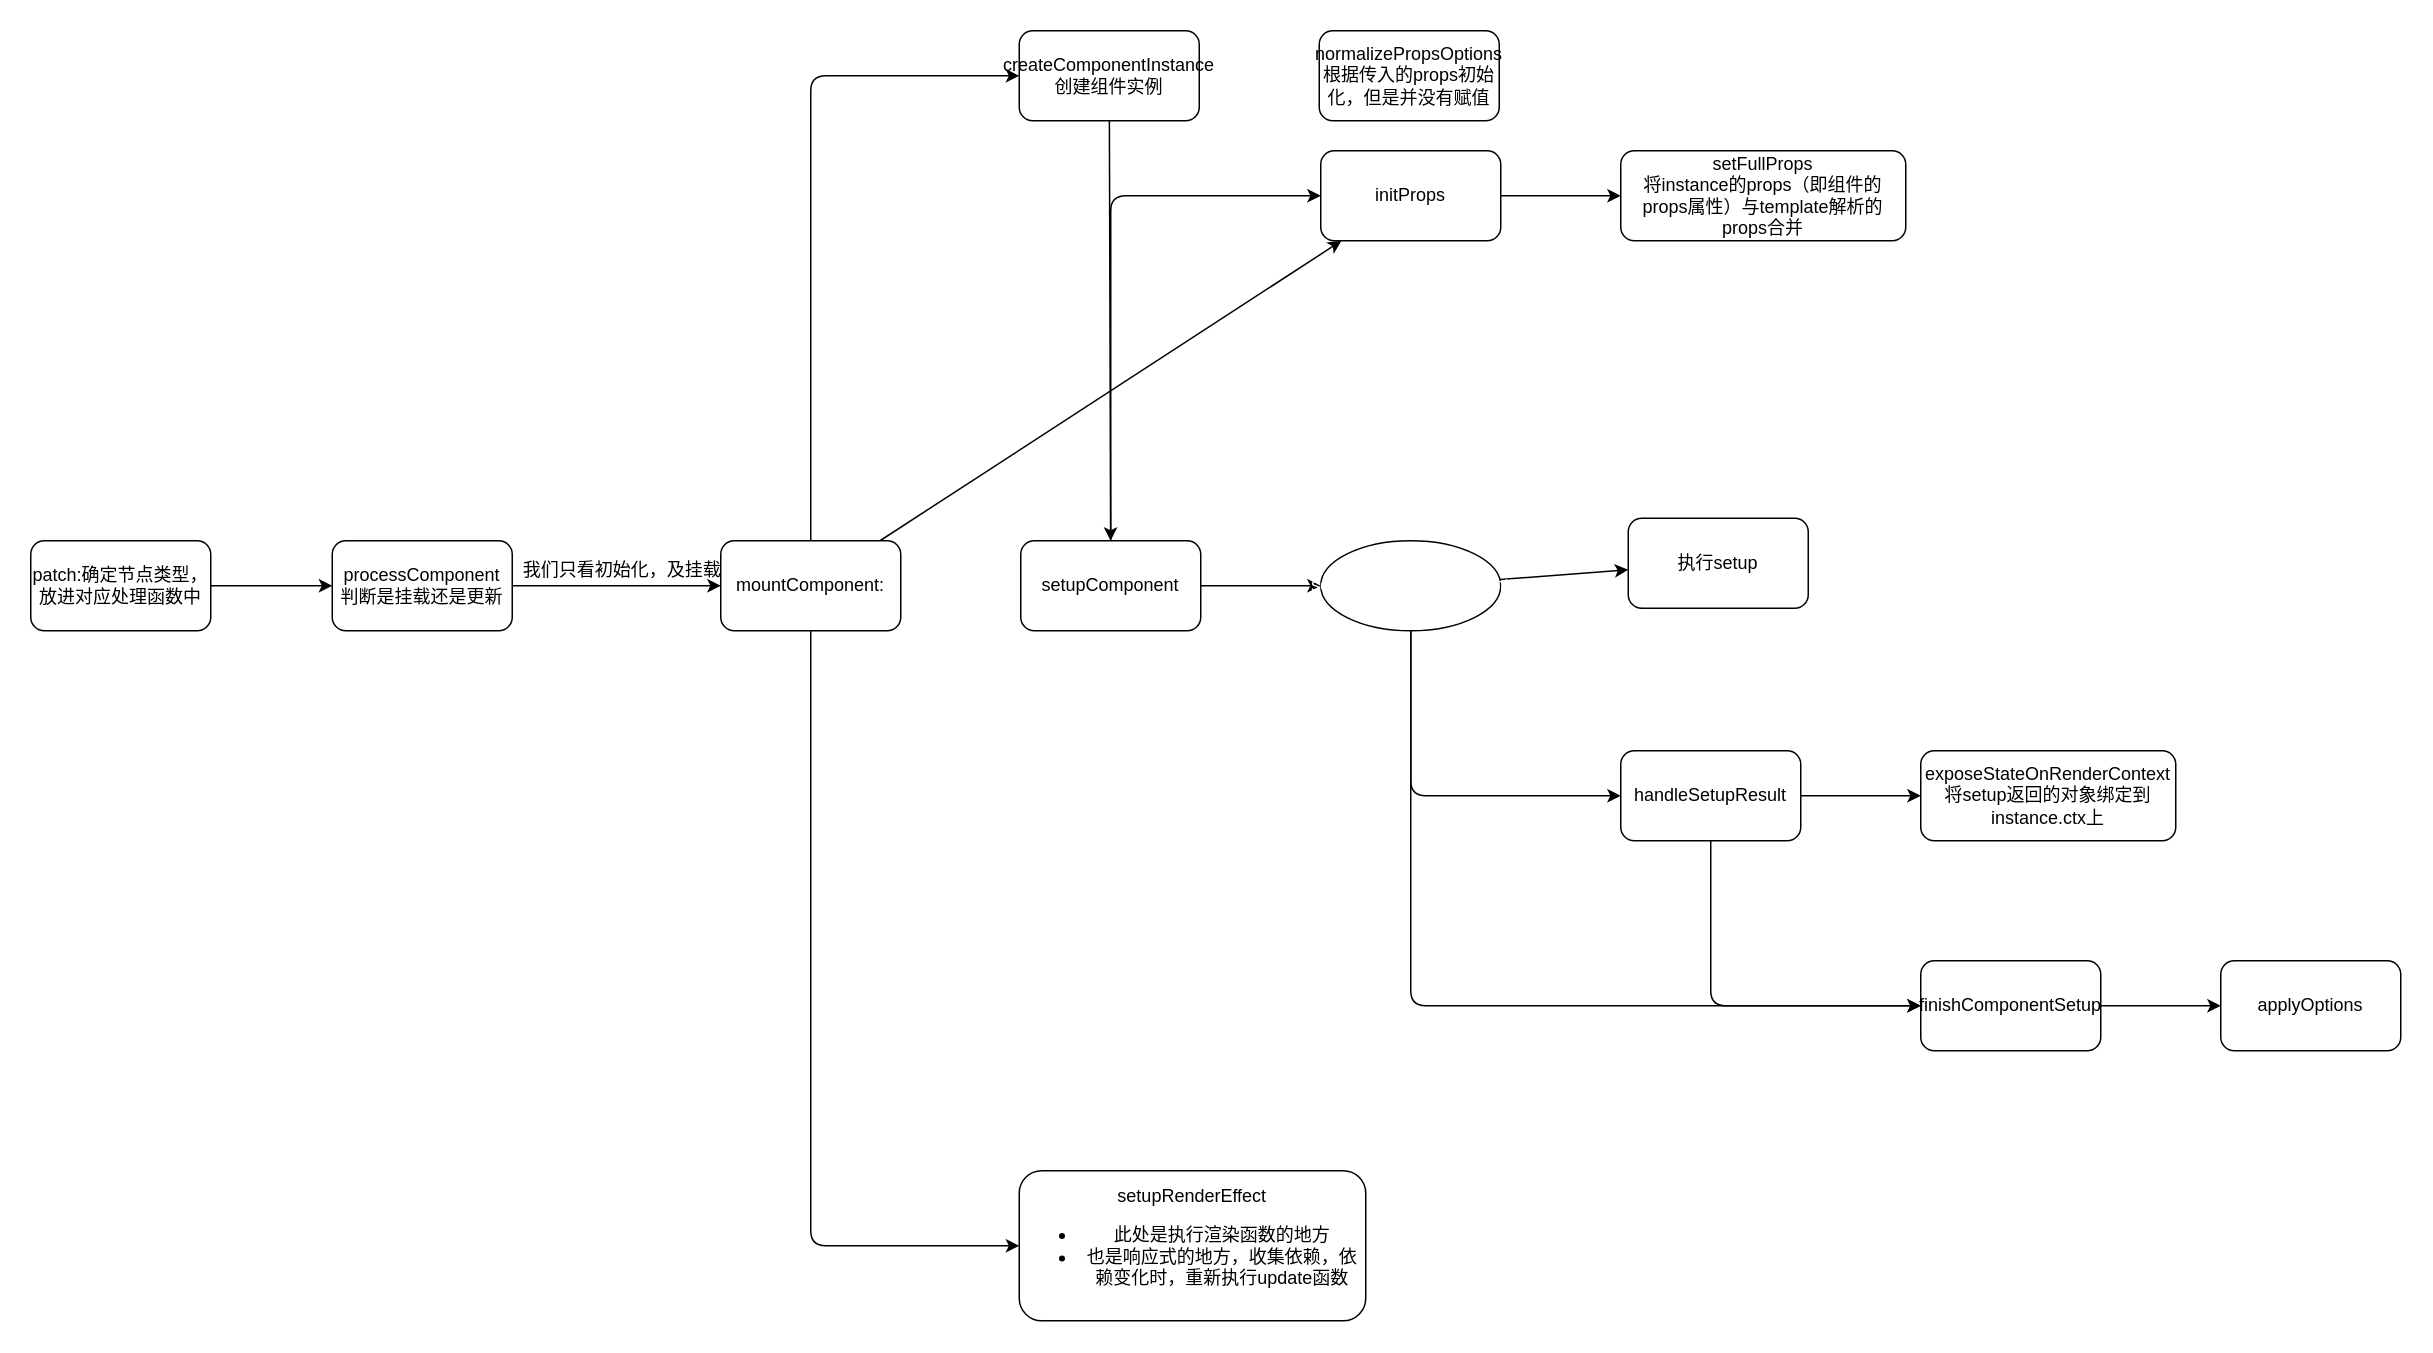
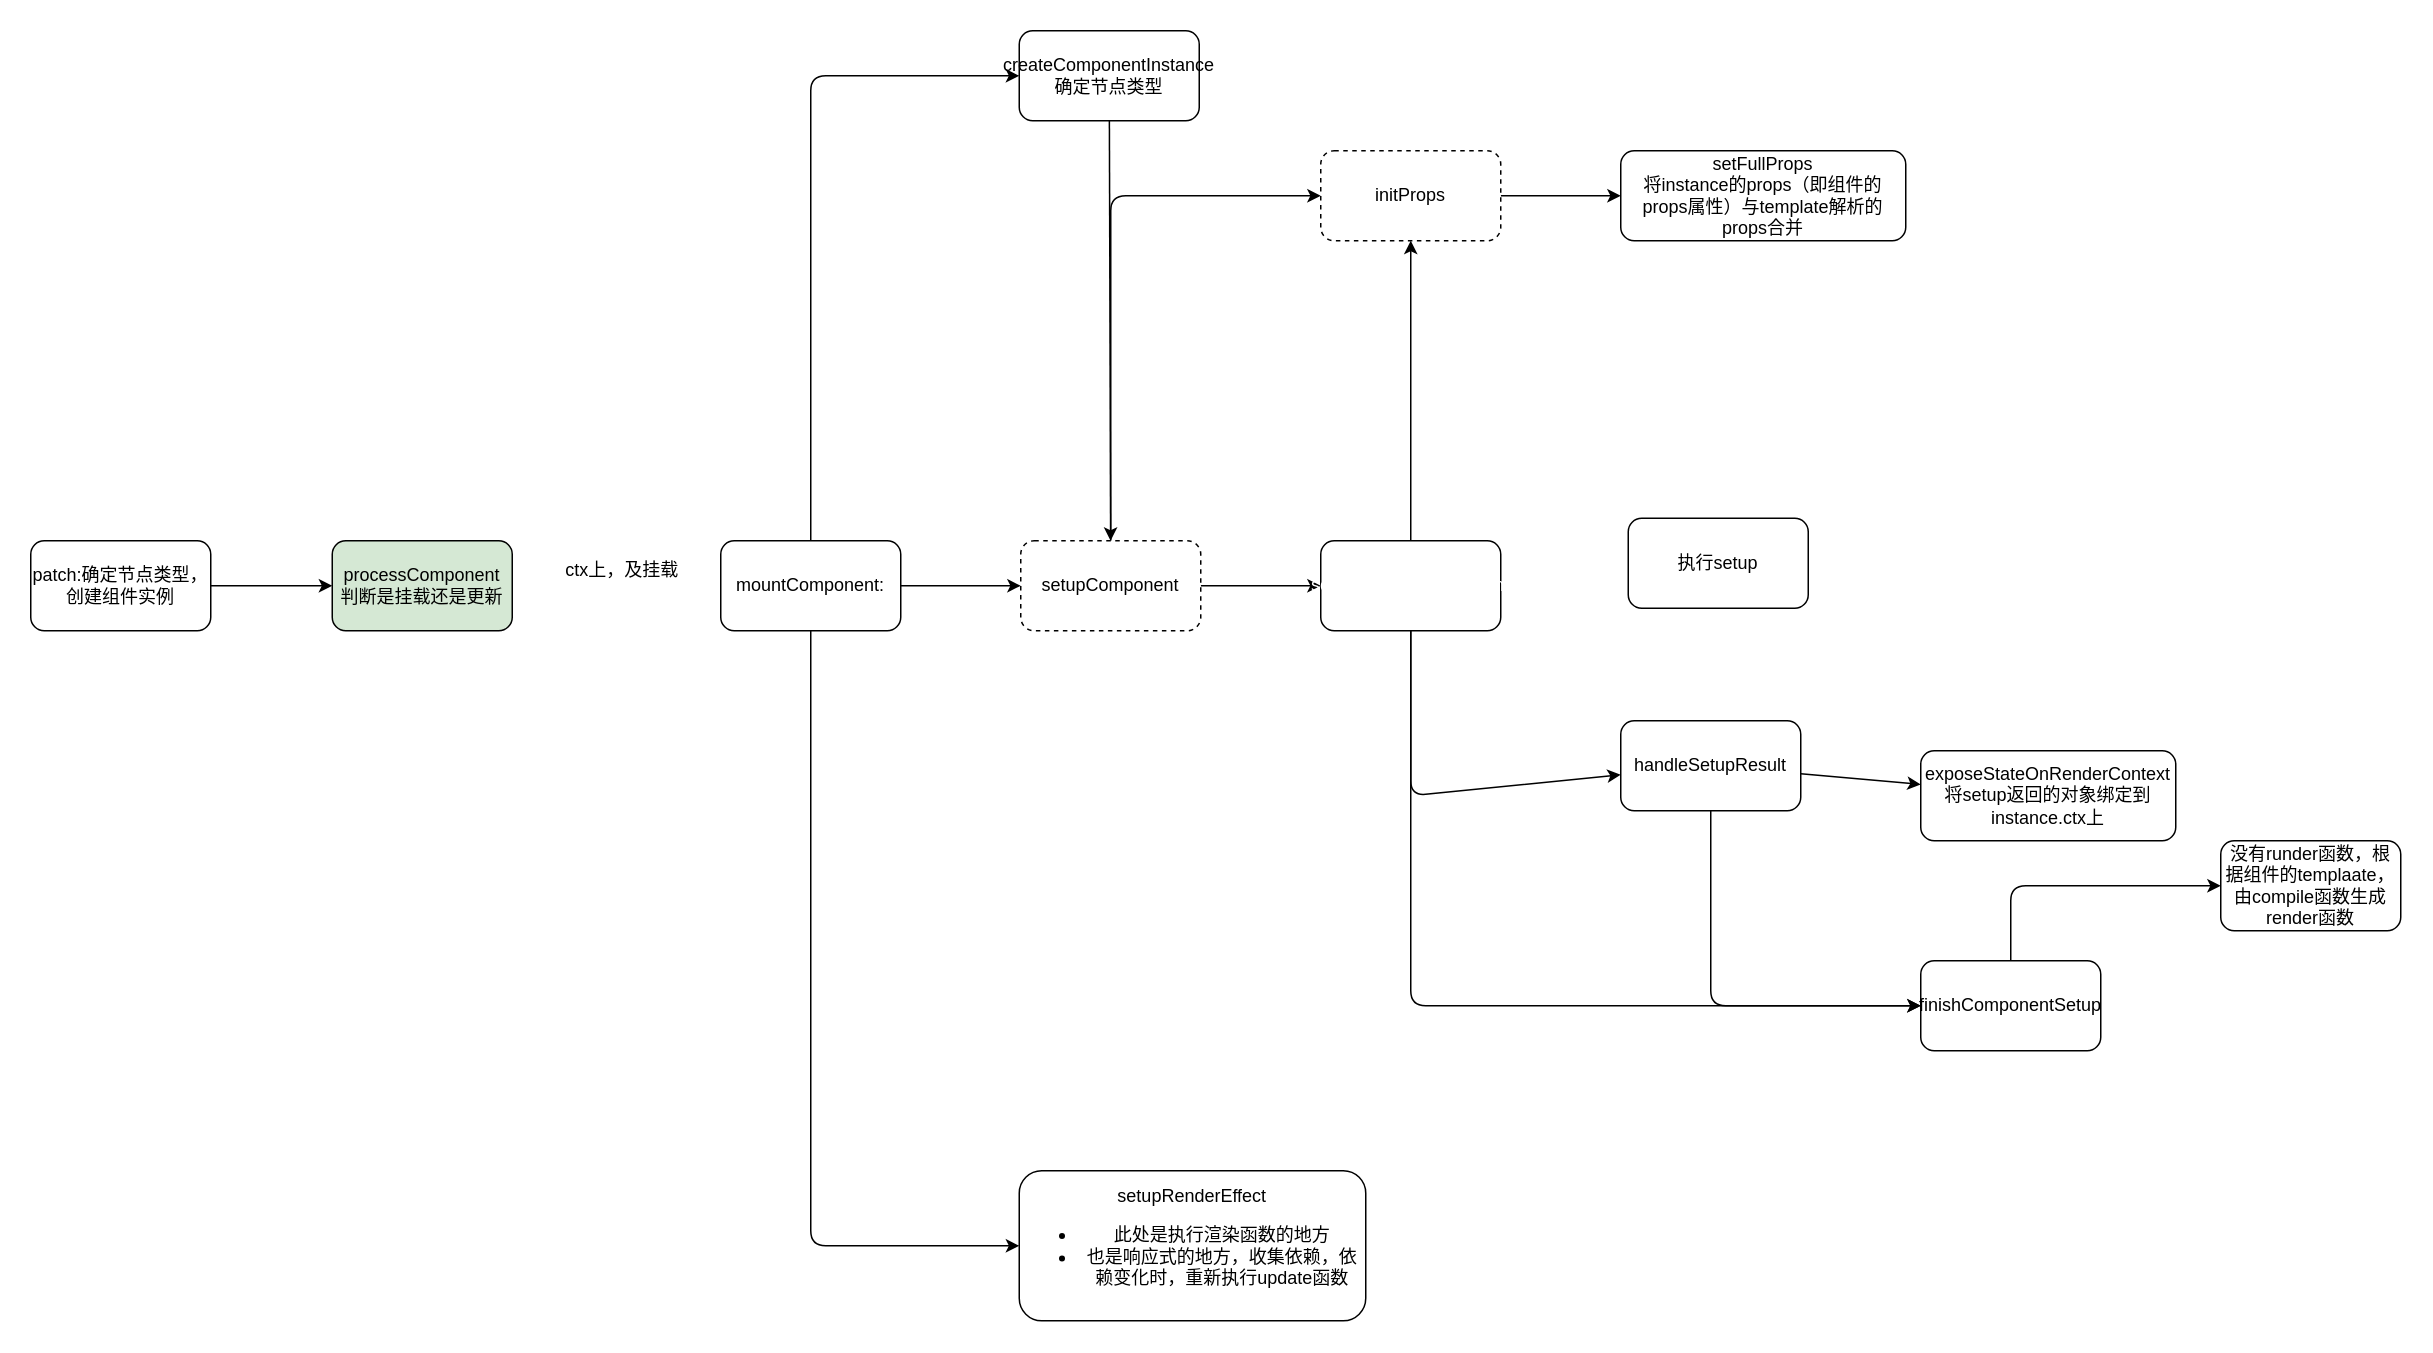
(1109, 76) -> (1109, 76)
(1409, 76) -> none
(1411, 196) -> (1411, 196)
(1107, 393) -> (956, 586)
(623, 571) -> (623, 571)
(1559, 575) -> (1411, 396)
(121, 586) -> (121, 586)
(422, 586) -> (422, 586)
(612, 586) -> none
(1111, 586) -> (1111, 586)
(1411, 586) -> (1411, 586)
(1711, 796) -> (1711, 766)
none -> (2078, 886)
none -> (2311, 886)
(2156, 1006) -> none
(2311, 1006) -> none
